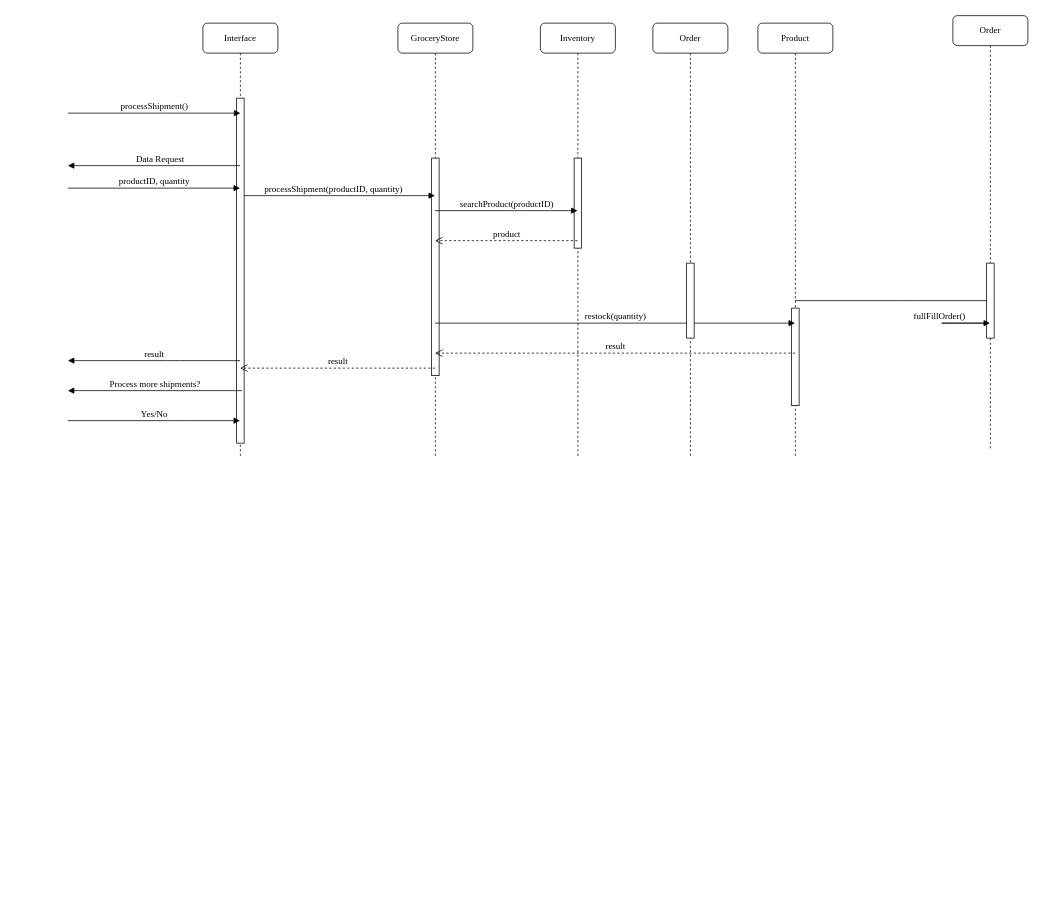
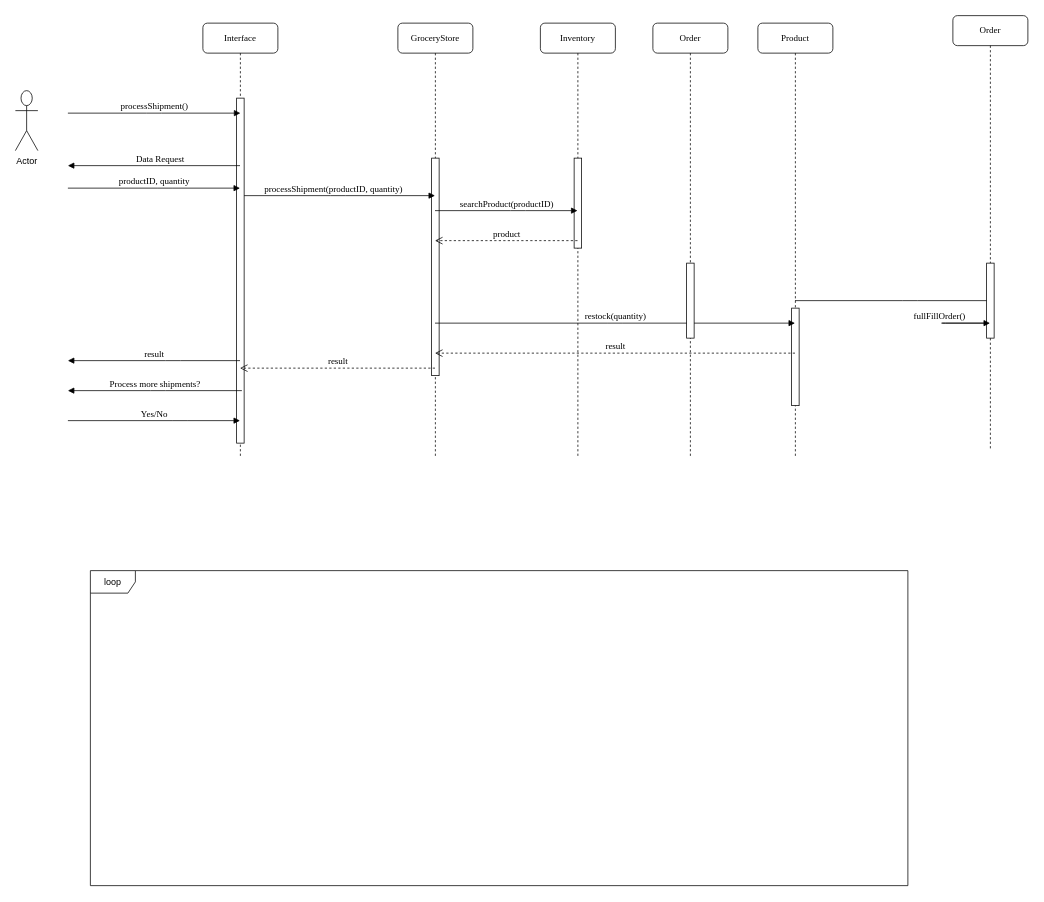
none -> (27, 120)
none -> (499, 728)
